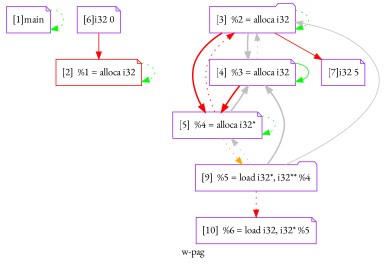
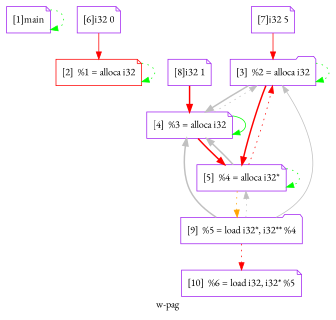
(295, 44) -> (273, 43)
none -> (190, 72)
